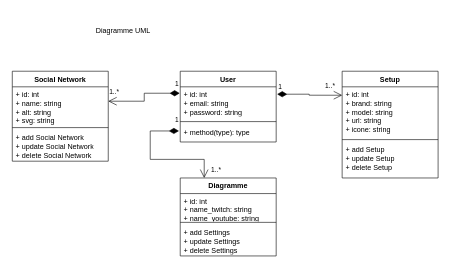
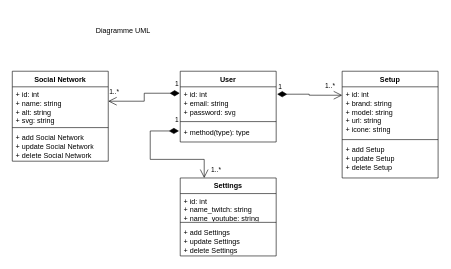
(216, 104) -> (211, 104)
(228, 186) -> (228, 186)
